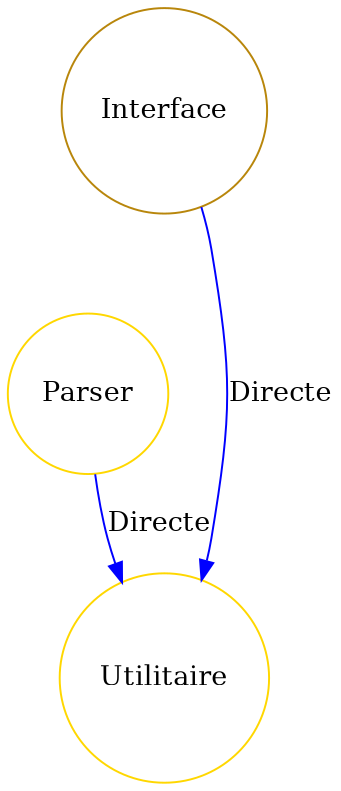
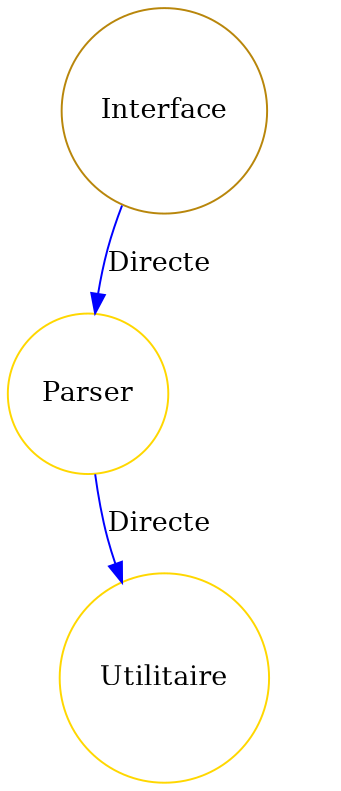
(227, 383) -> (108, 249)
